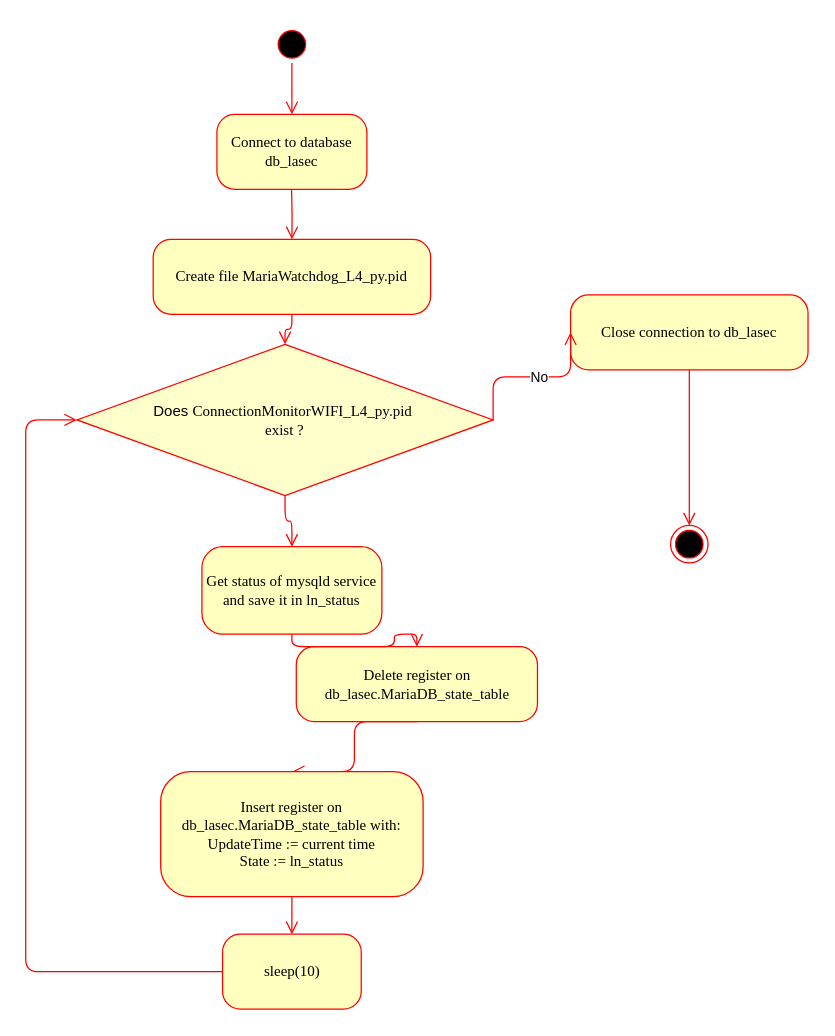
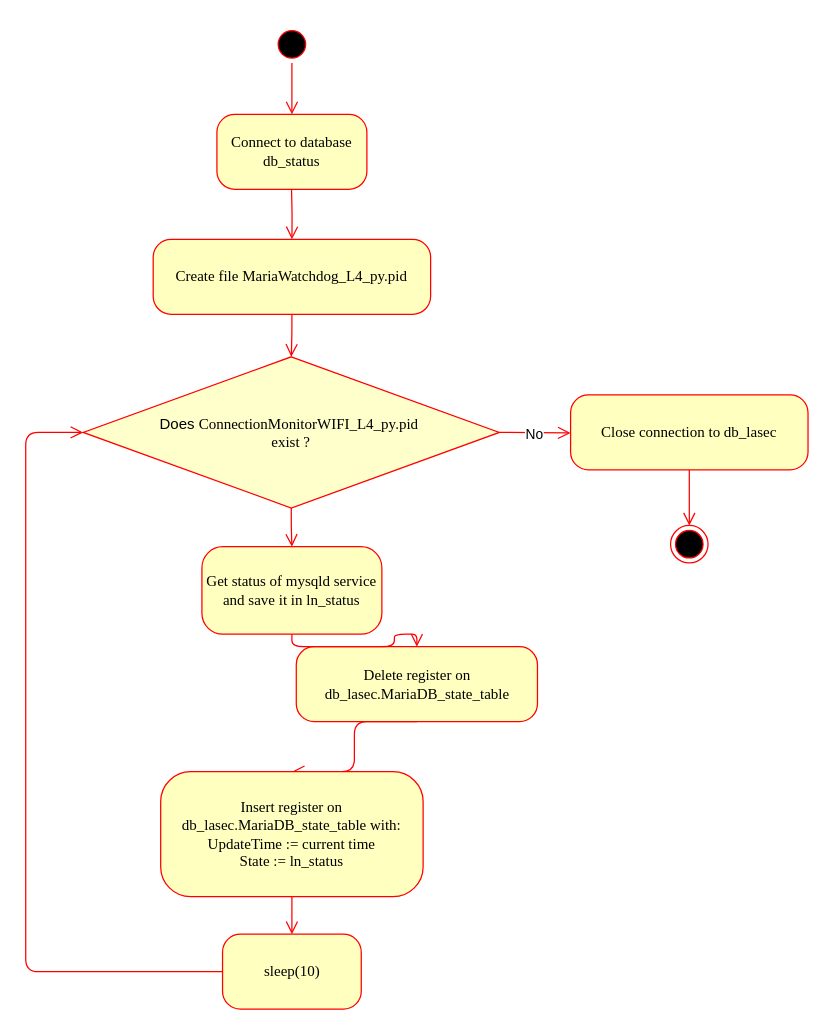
(292, 152) -> (292, 152)
(689, 333) -> (689, 433)
(285, 420) -> (291, 433)
